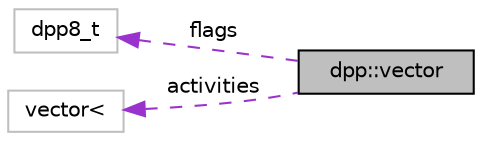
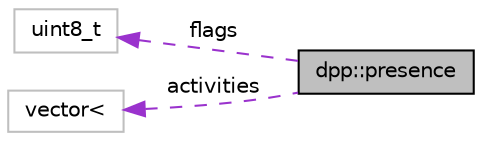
(66, 31) -> (66, 31)
(386, 72) -> (386, 72)
